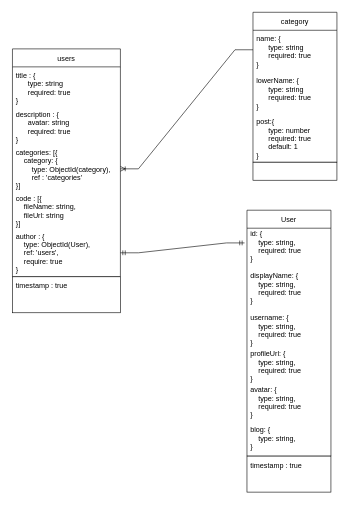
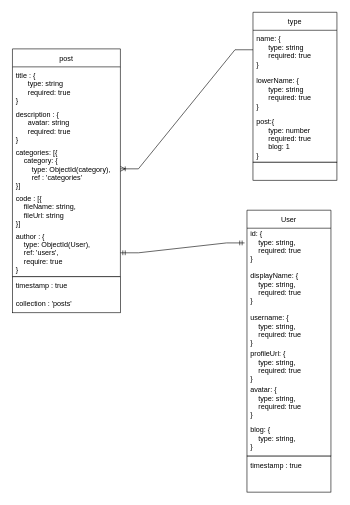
(295, 22) -> (295, 22)
(66, 58) -> (66, 58)
(267, 122) -> (267, 122)
none -> (66, 304)
